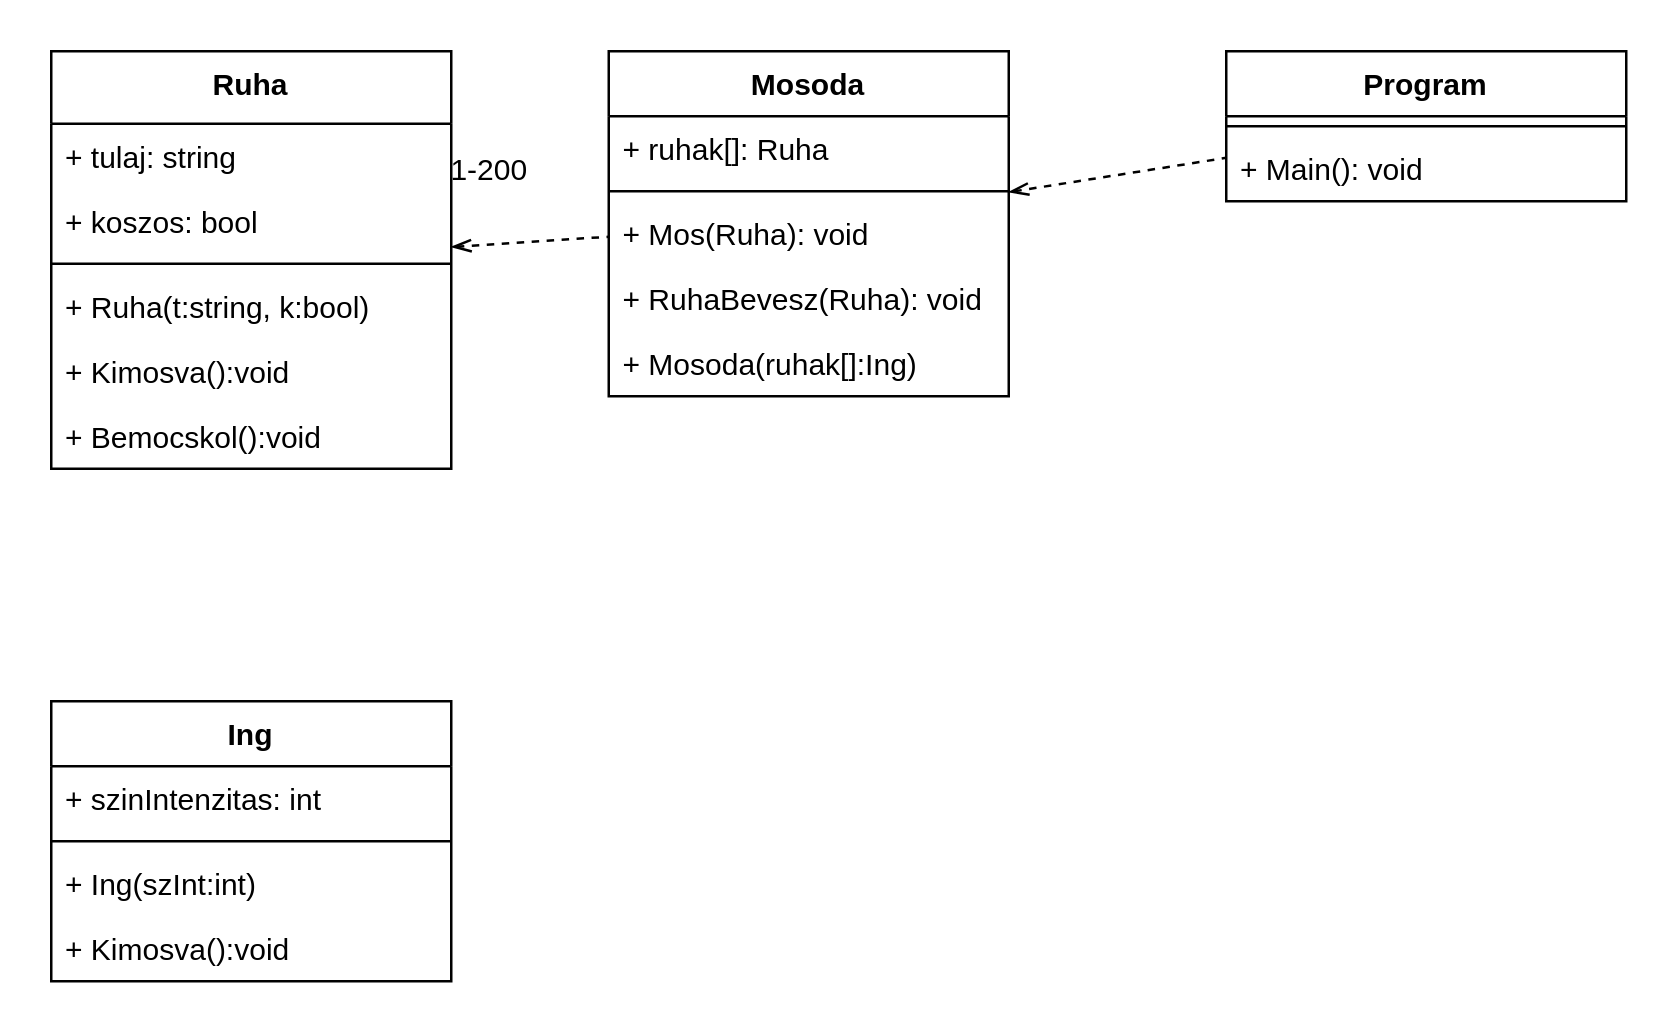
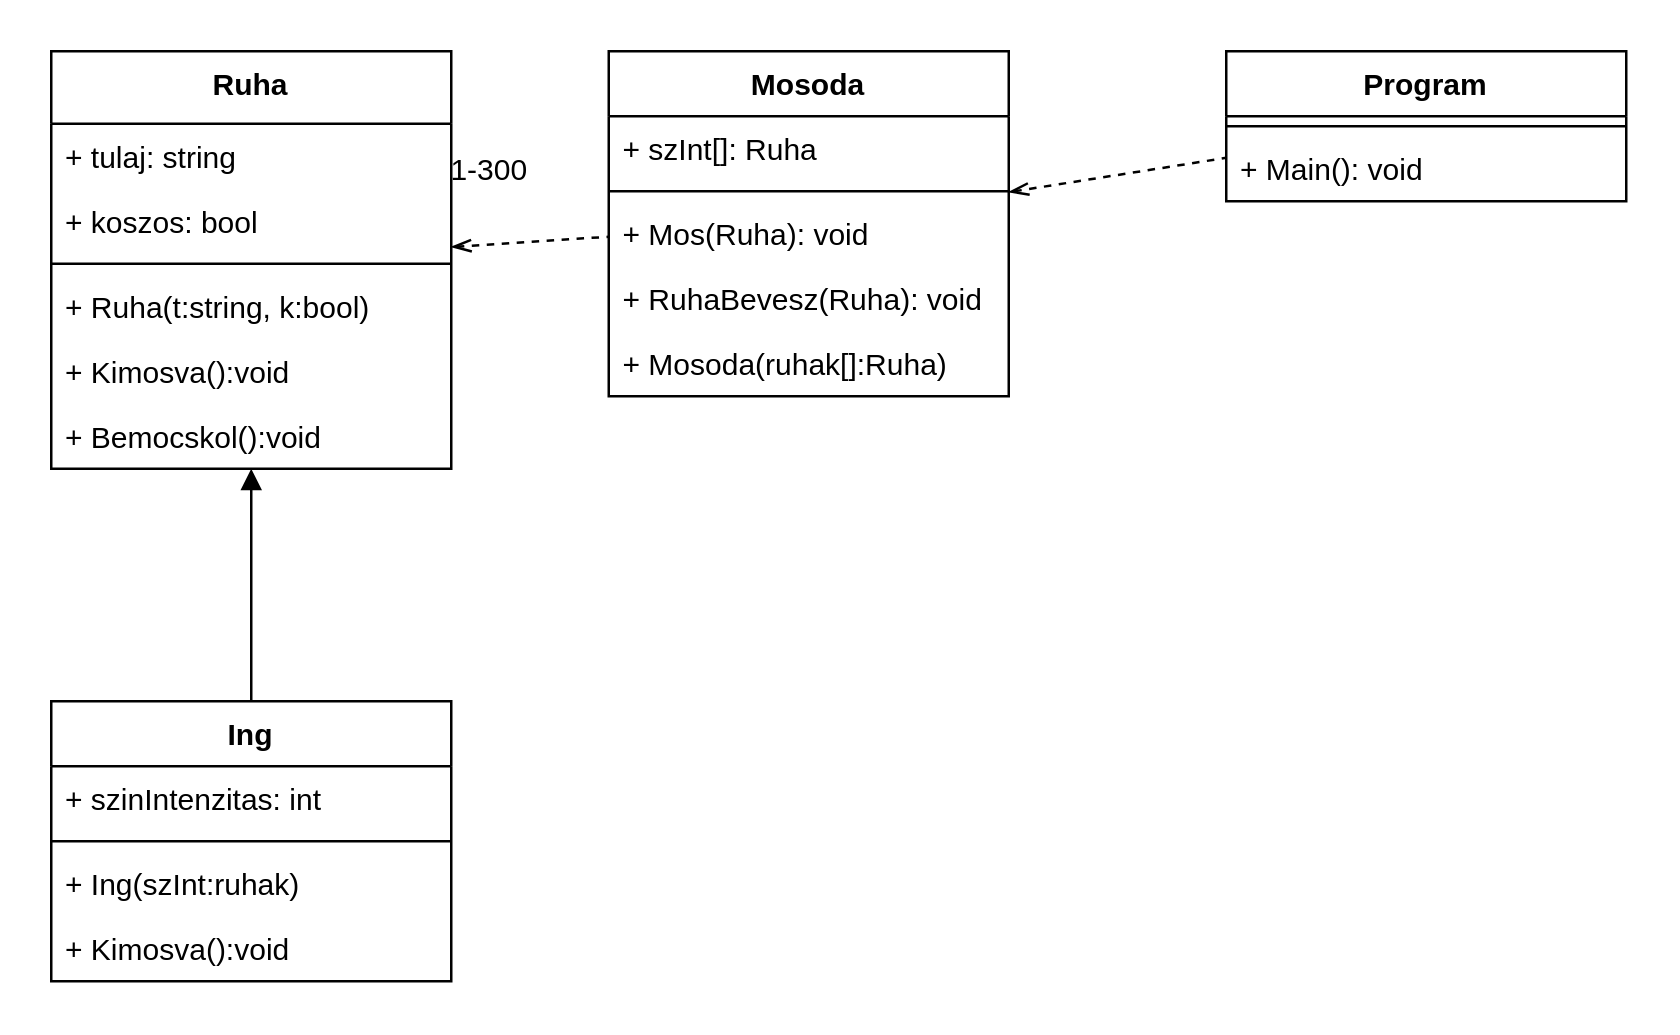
(737, 150) -> (737, 150)
(490, 171) -> (490, 171)
(791, 365) -> (800, 365)
none -> (251, 595)
(188, 885) -> (208, 885)
